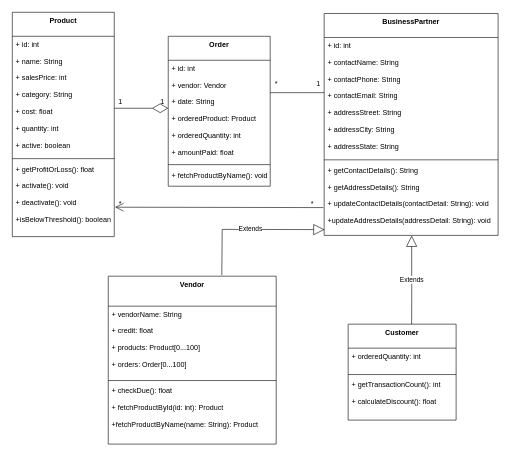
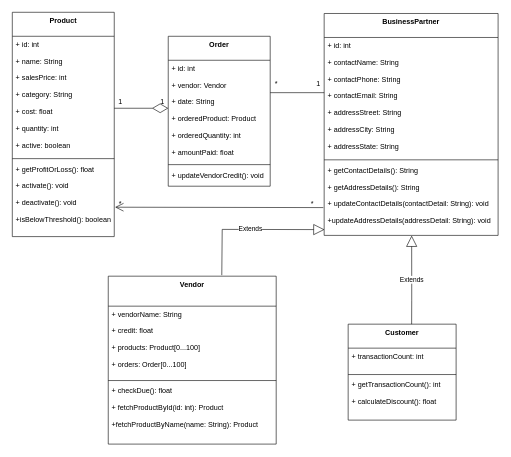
(224, 175) -> (223, 175)
(391, 356) -> (393, 356)
